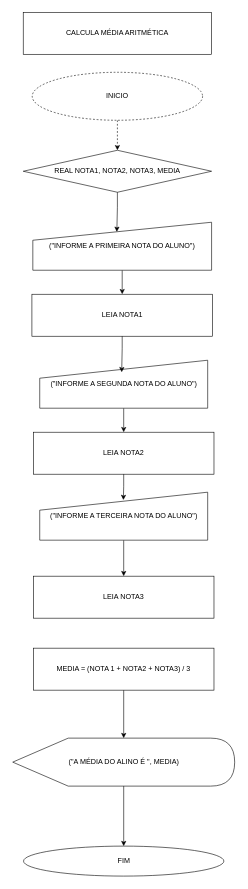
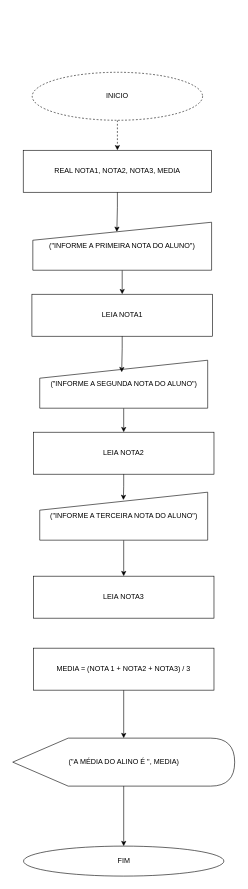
(117, 33) -> none
(117, 171) -> (117, 171)
